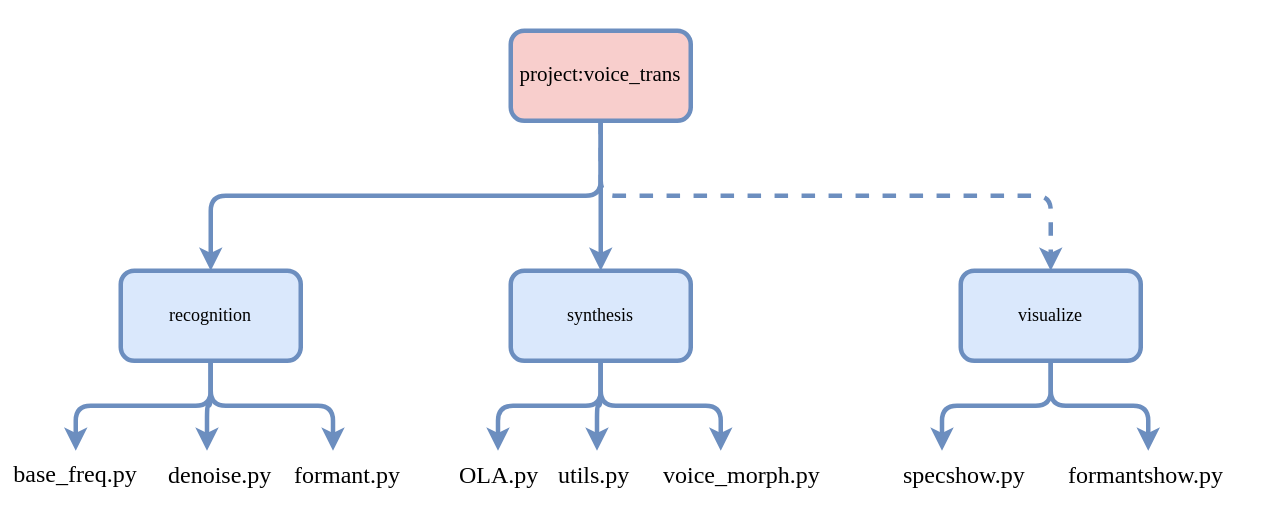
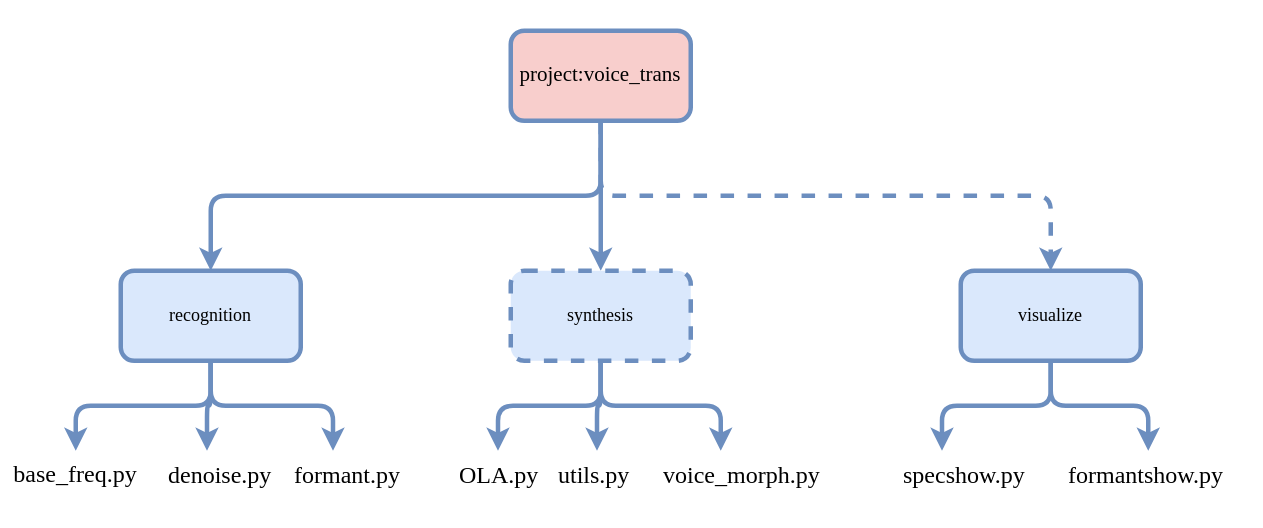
(601, 316) -> (601, 316)
